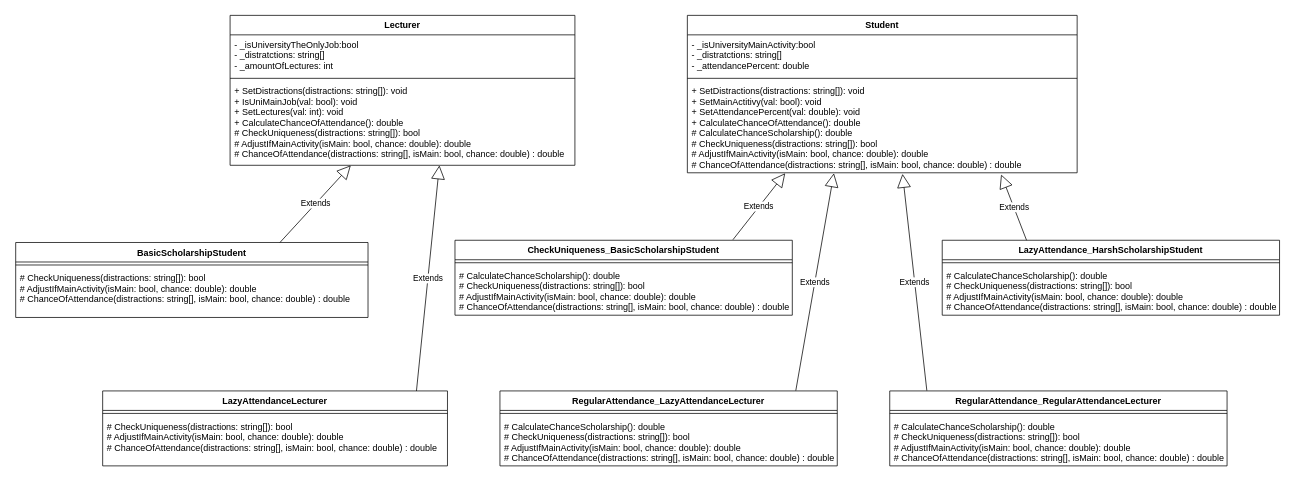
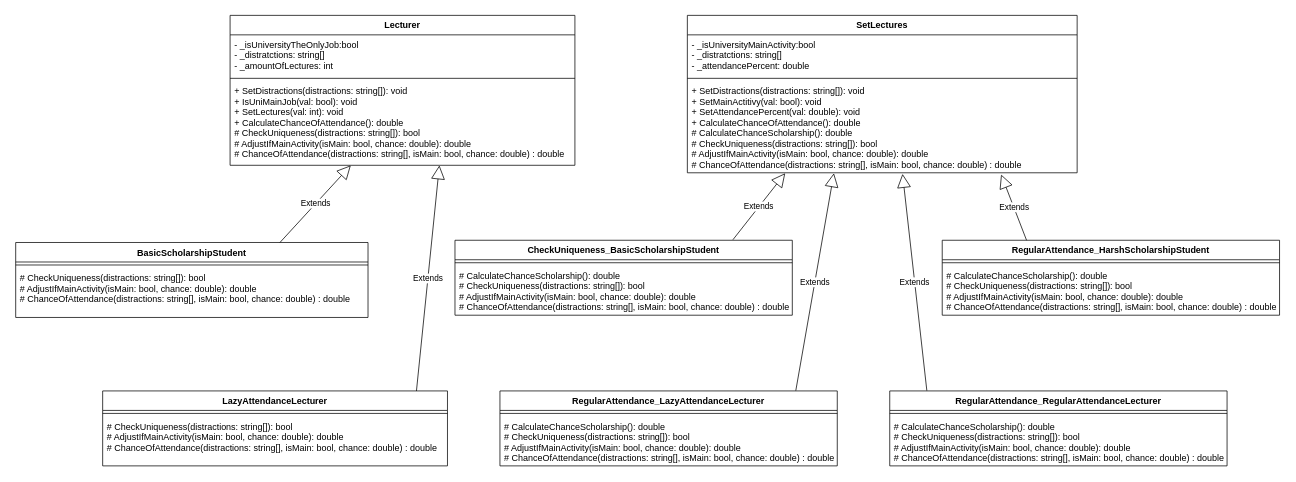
(882, 26) -> (882, 26)
(1111, 251) -> (1111, 251)
